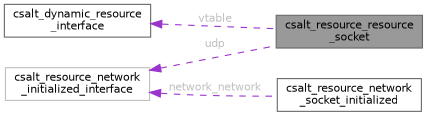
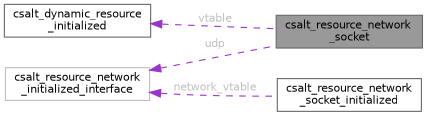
(78, 21) -> (78, 21)
(349, 32) -> (349, 32)
(213, 88) -> (213, 88)
